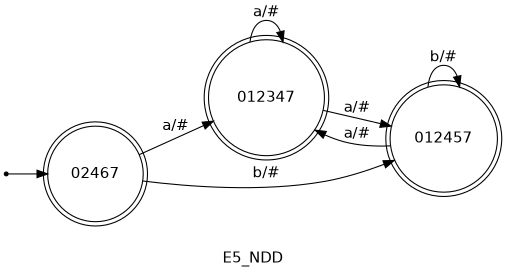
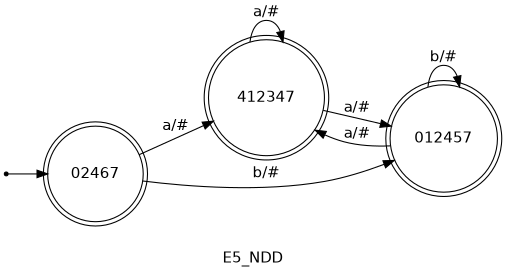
(266, 98) -> (266, 98)
